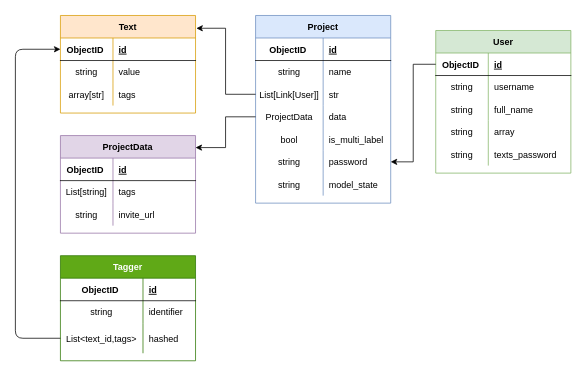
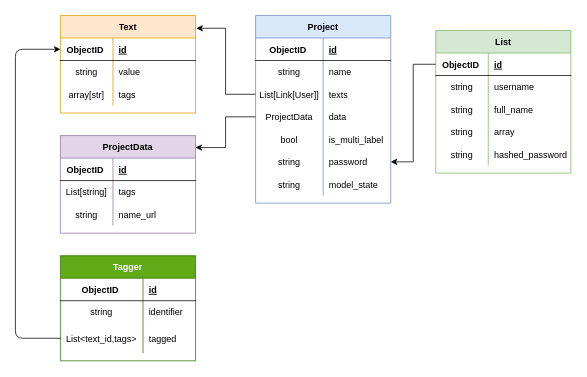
(503, 42) -> (503, 42)
(336, 95) -> (341, 95)
(529, 155) -> (531, 155)
(140, 215) -> (137, 215)
(164, 338) -> (164, 338)
